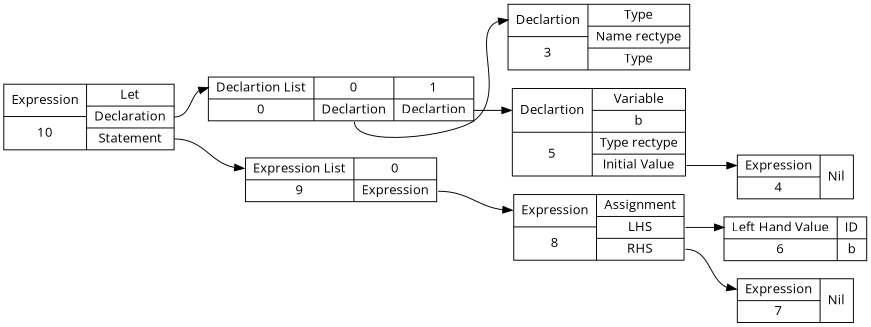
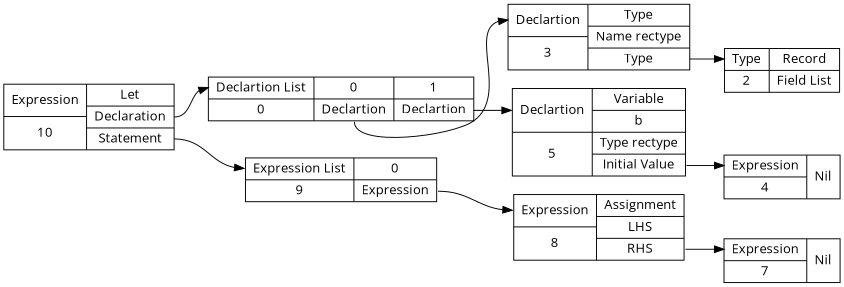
none -> (782, 70)
(795, 239) -> none
